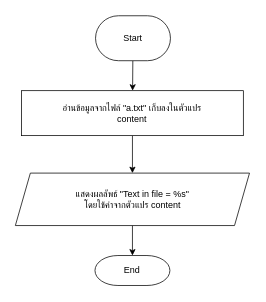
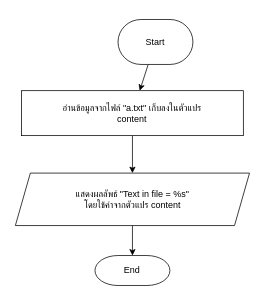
(133, 38) -> (156, 42)
